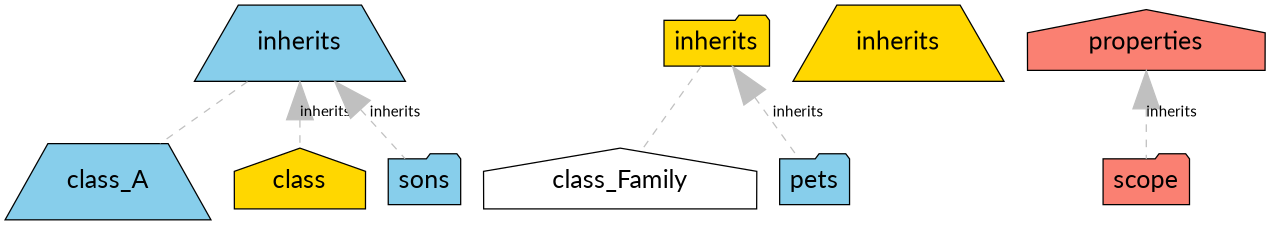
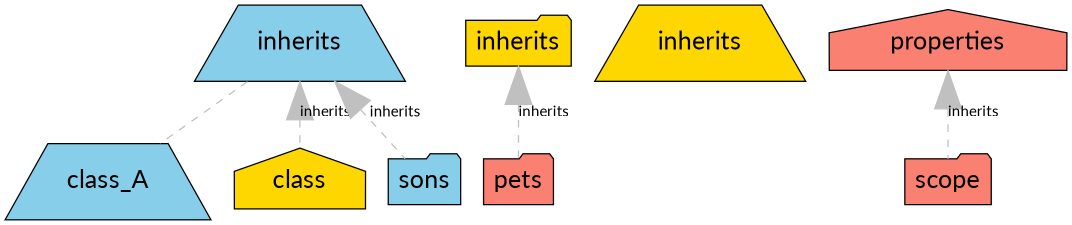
(620, 182) -> none
(815, 182) -> (518, 182)
